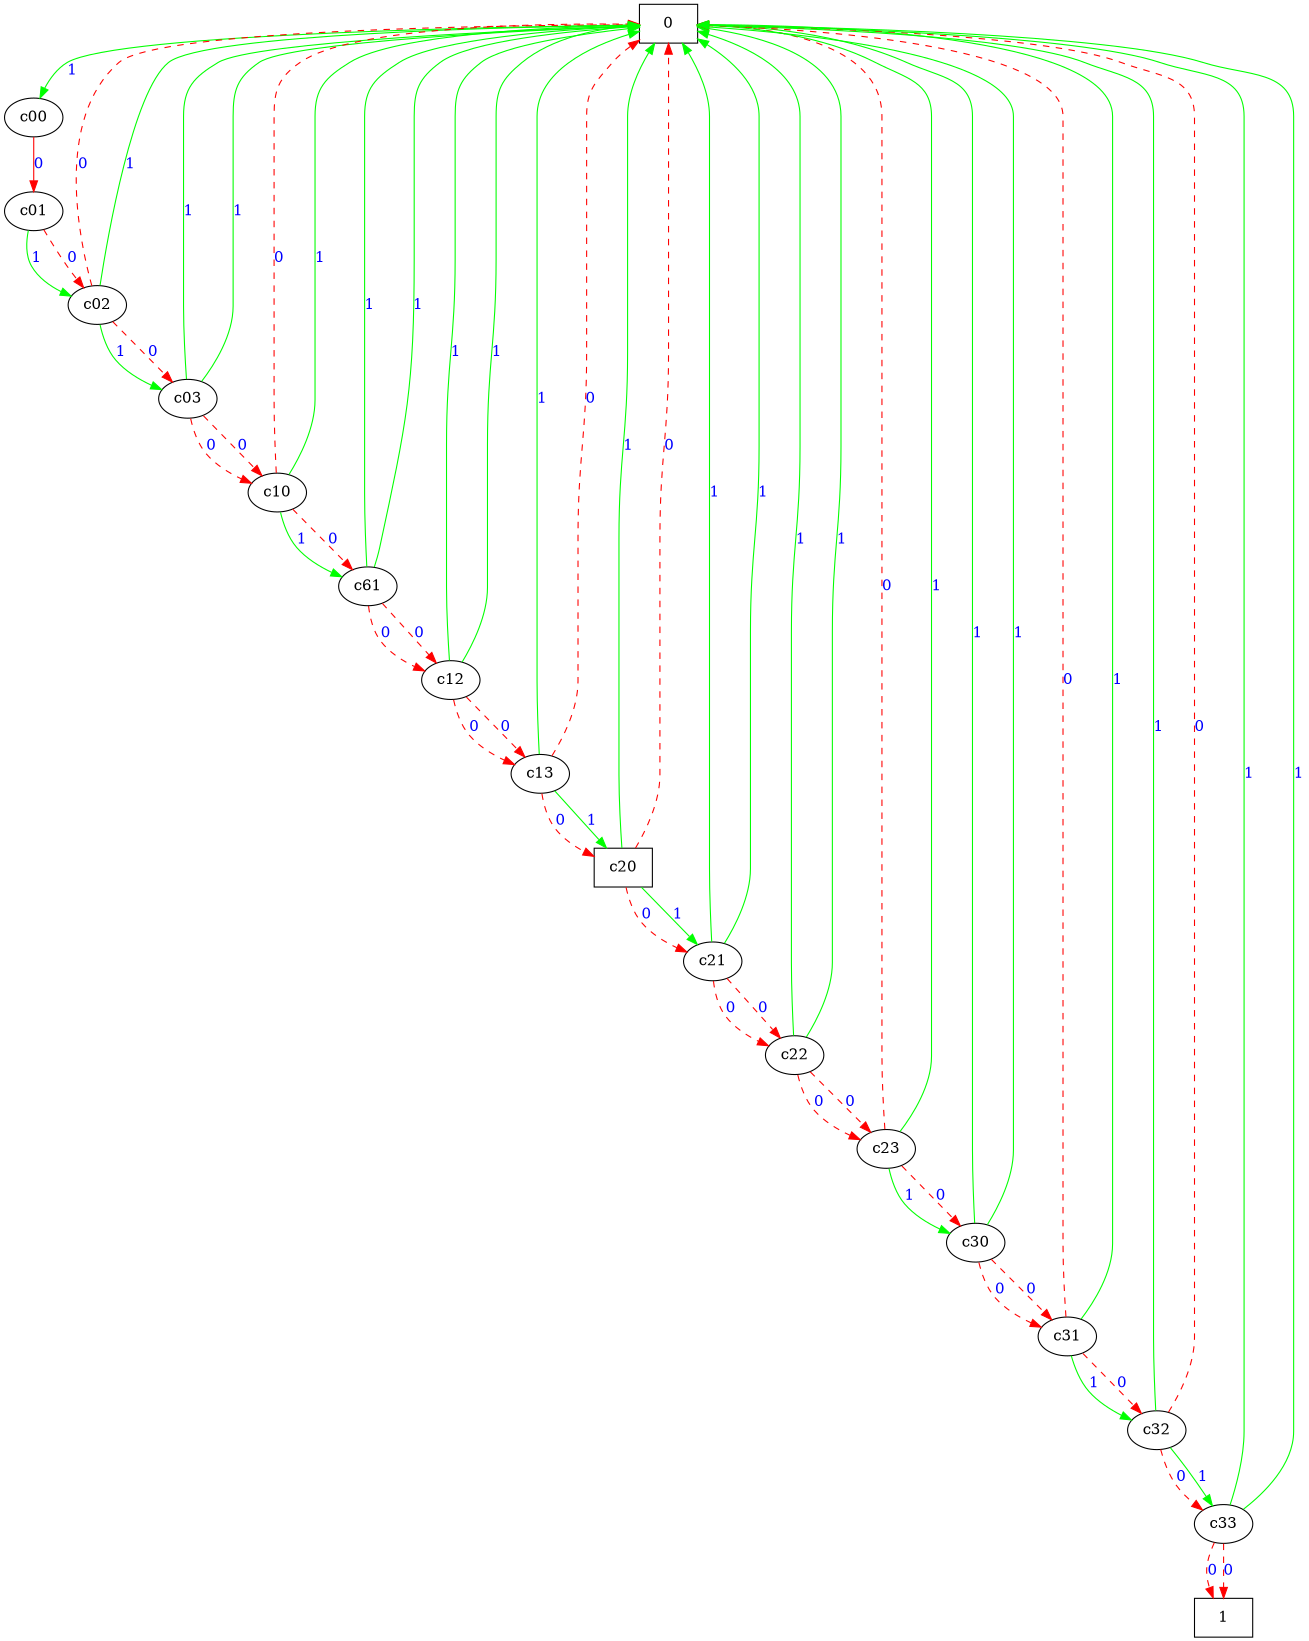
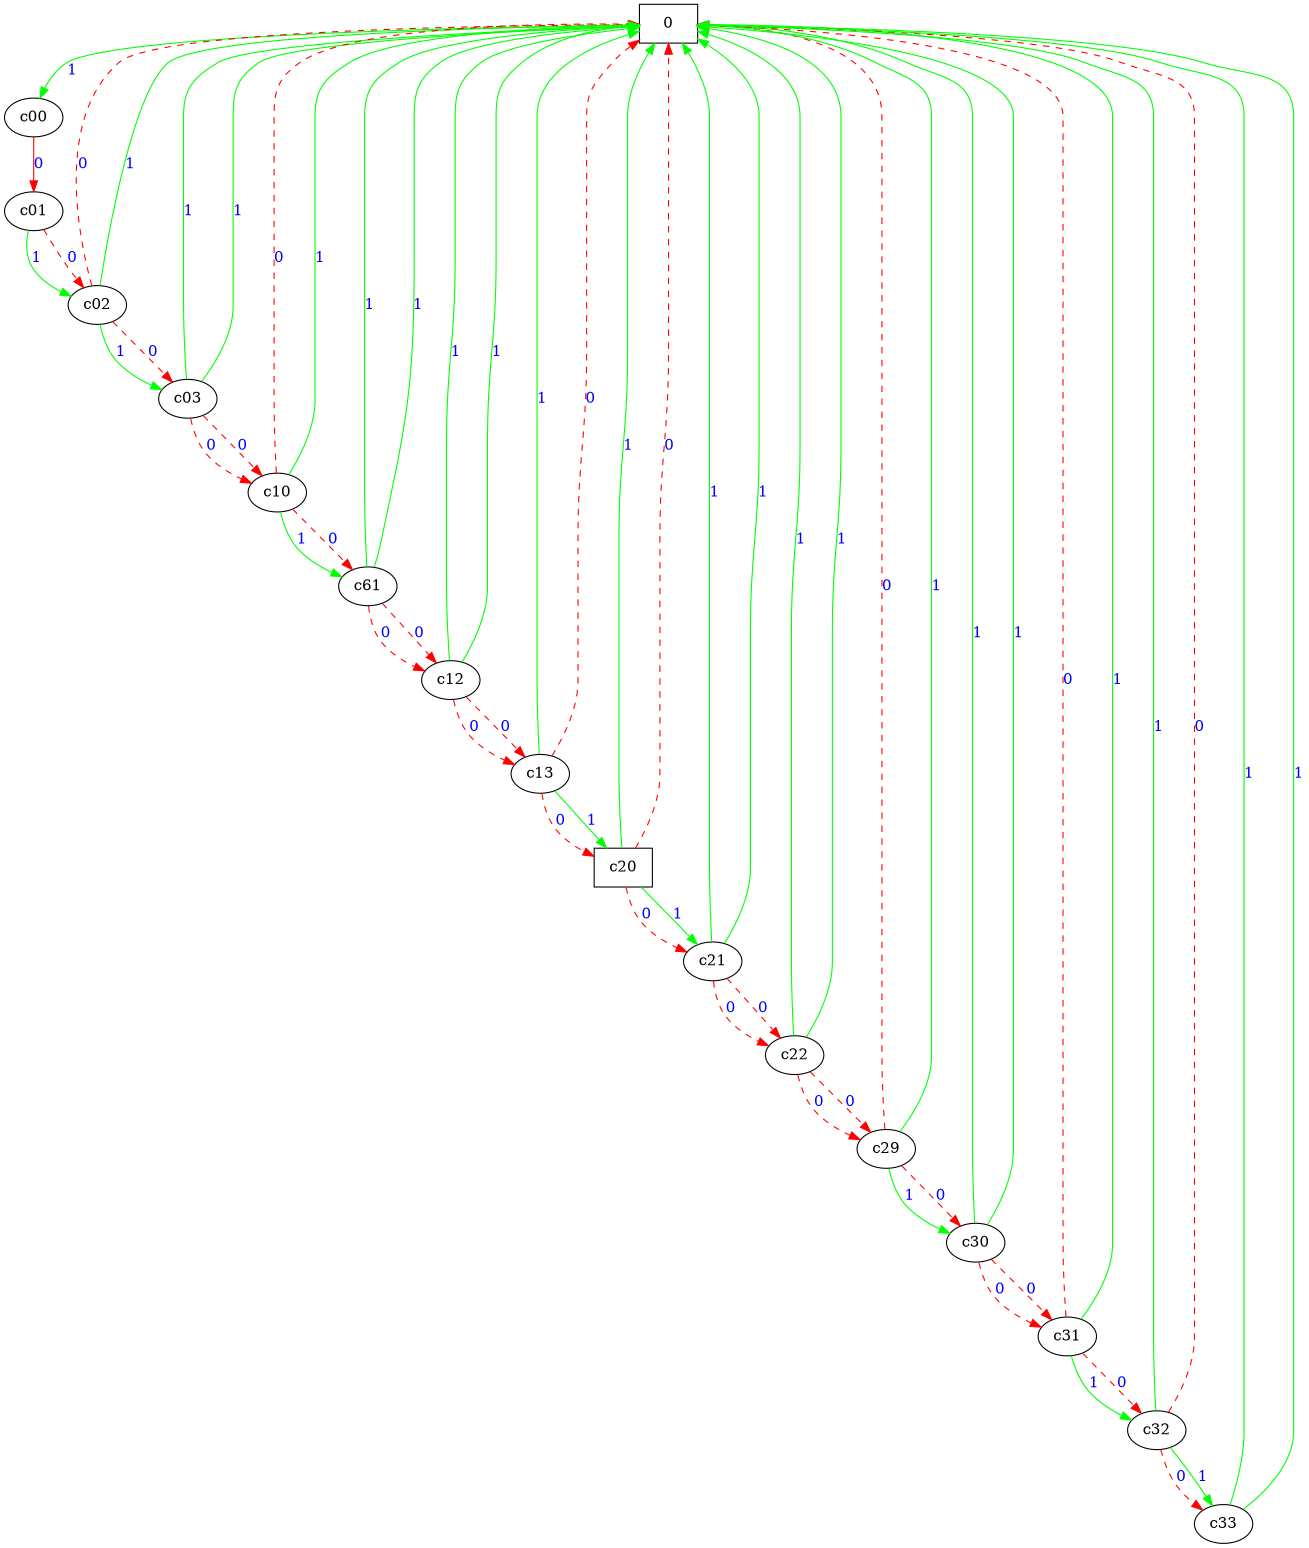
(886, 1149) -> (886, 1149)
(1224, 1618) -> none
